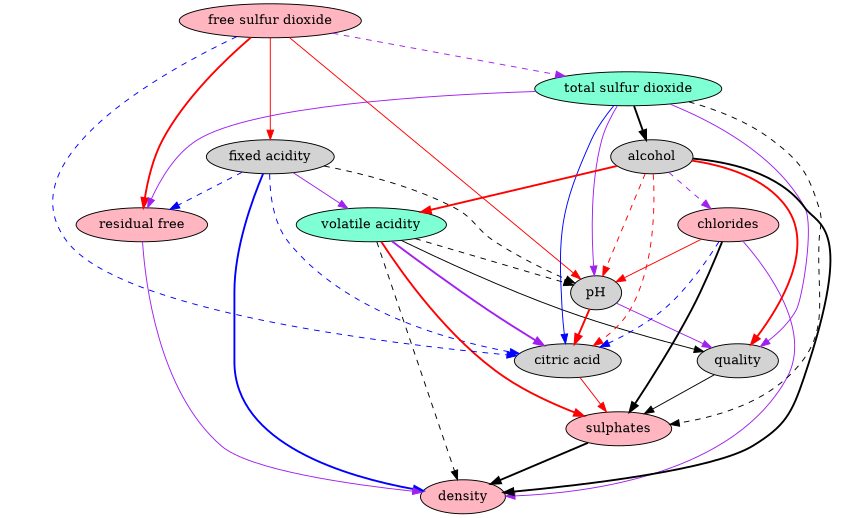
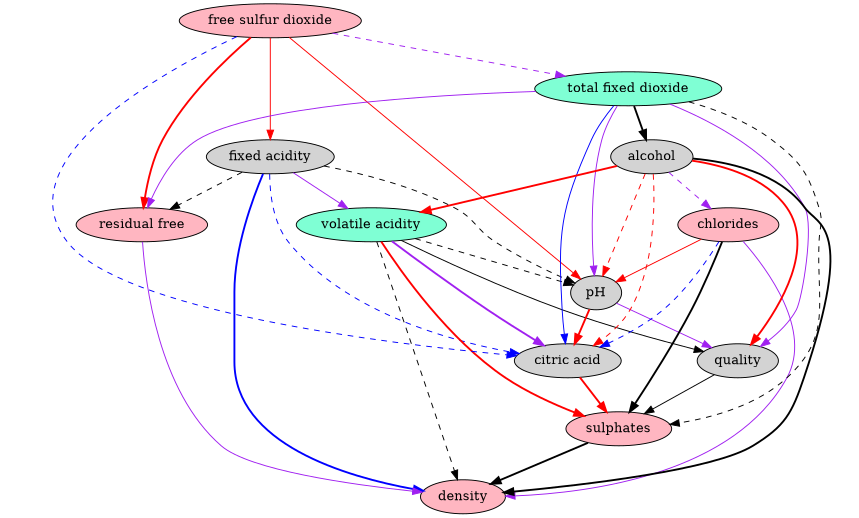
(628, 89) -> (628, 89)
(210, 189) -> (210, 189)
(590, 391) -> (590, 391)
